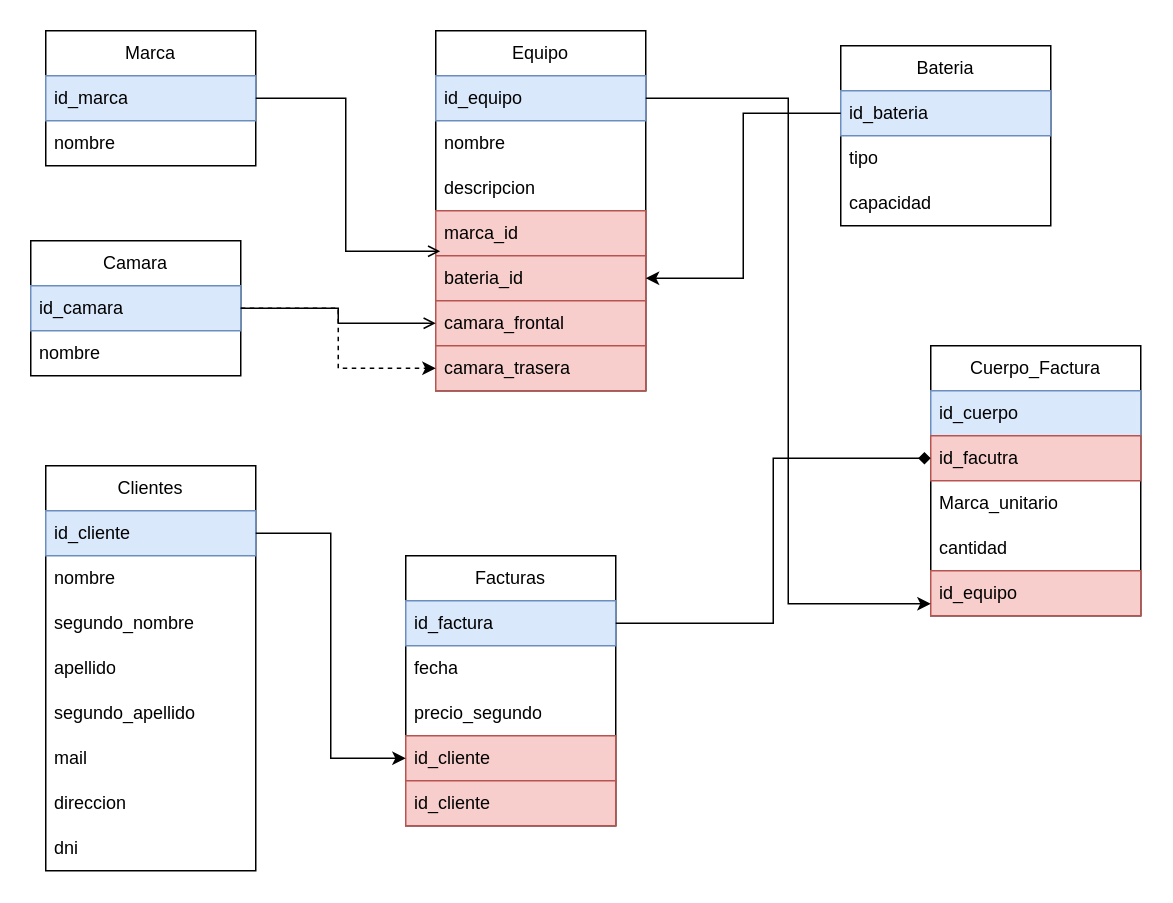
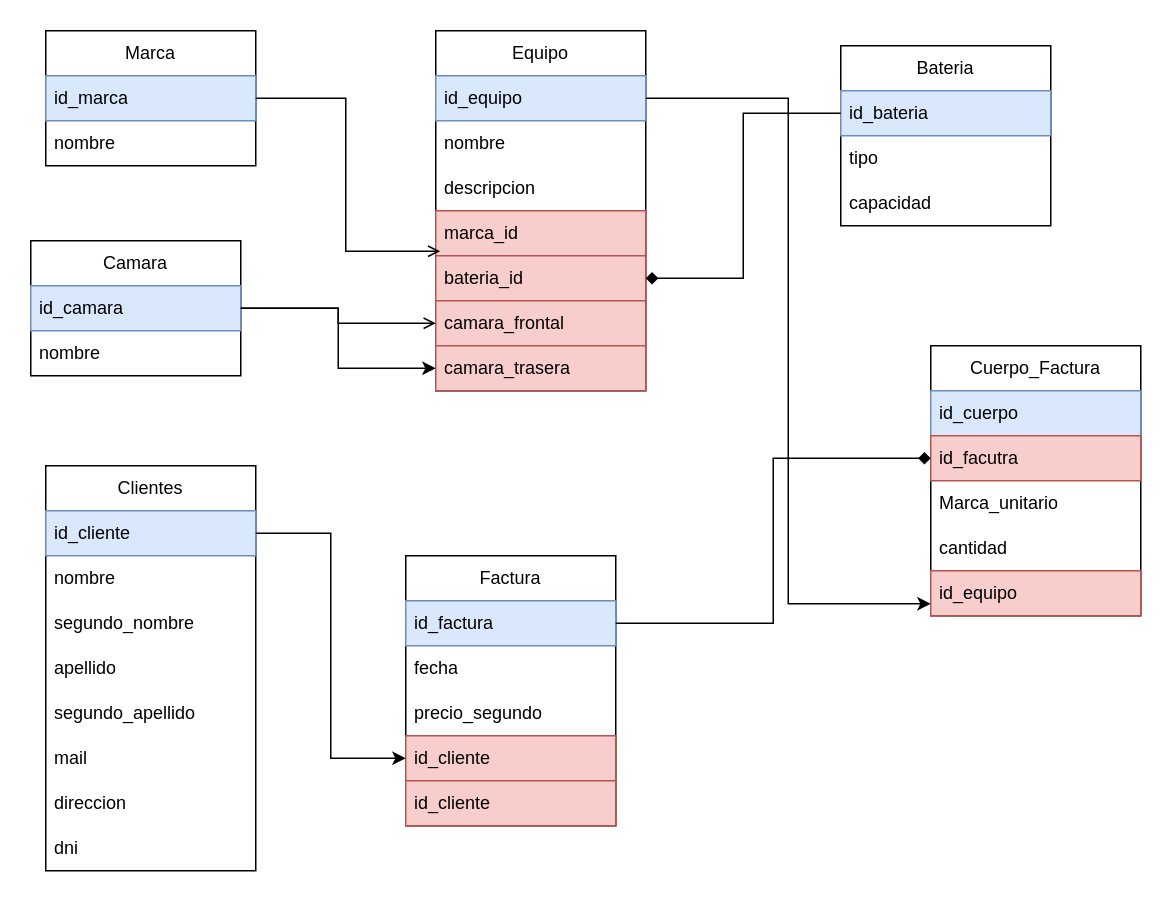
(657, 278) -> (658, 278)
(360, 368) -> (360, 368)
(511, 578) -> (511, 578)
